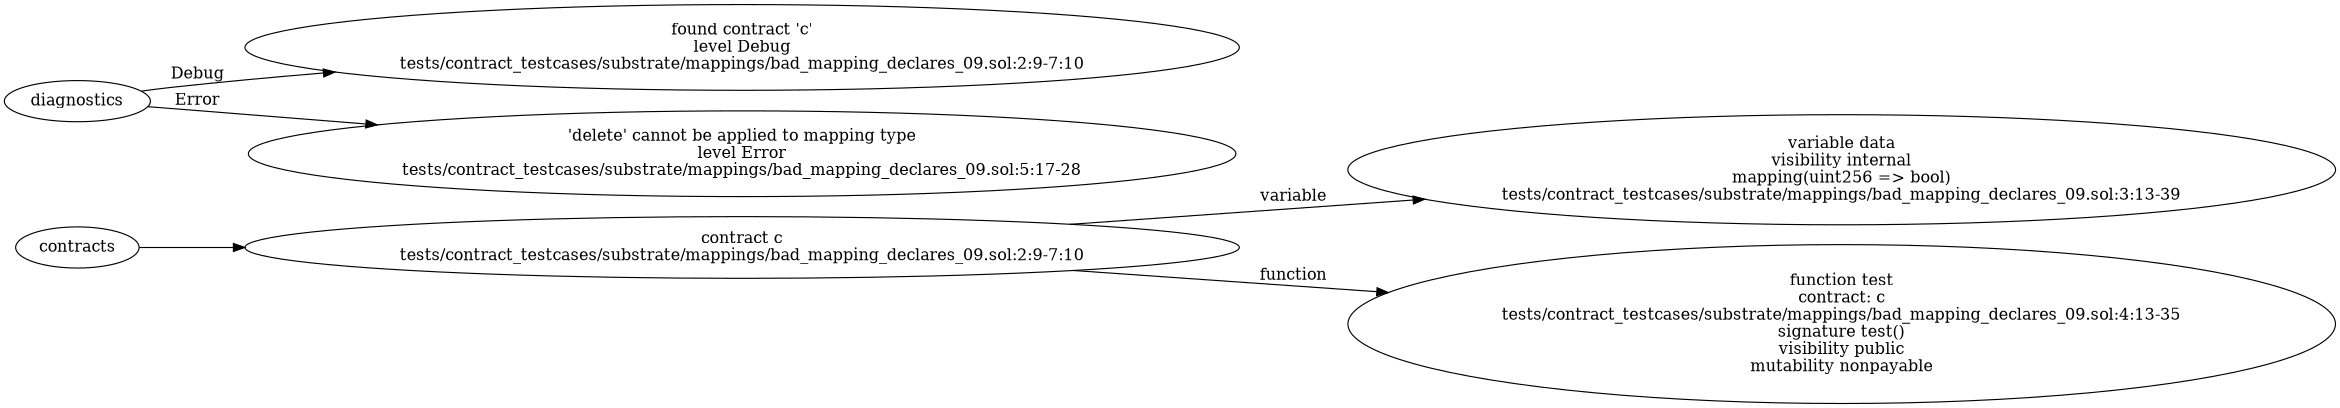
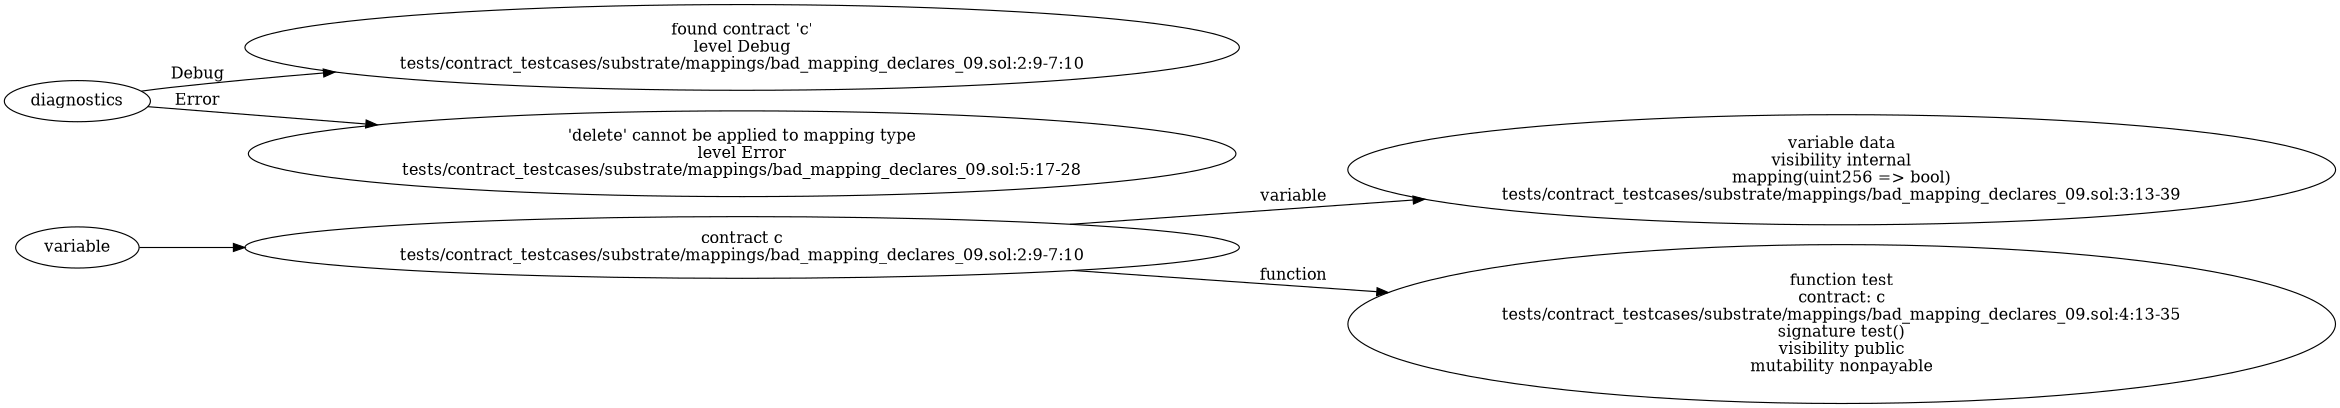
(77, 247) -> (77, 247)
